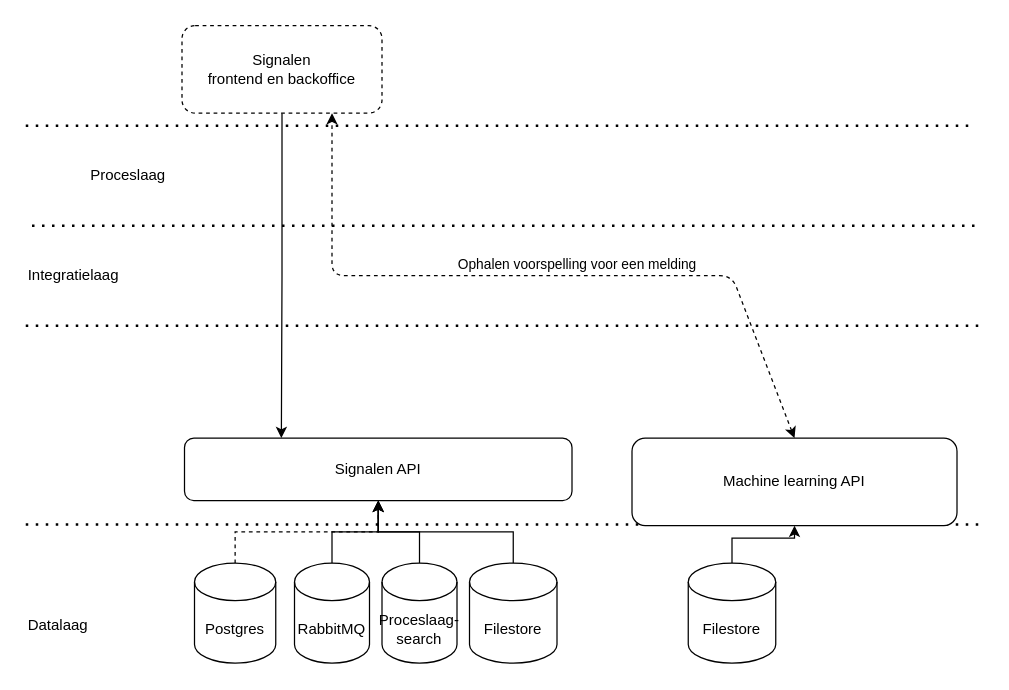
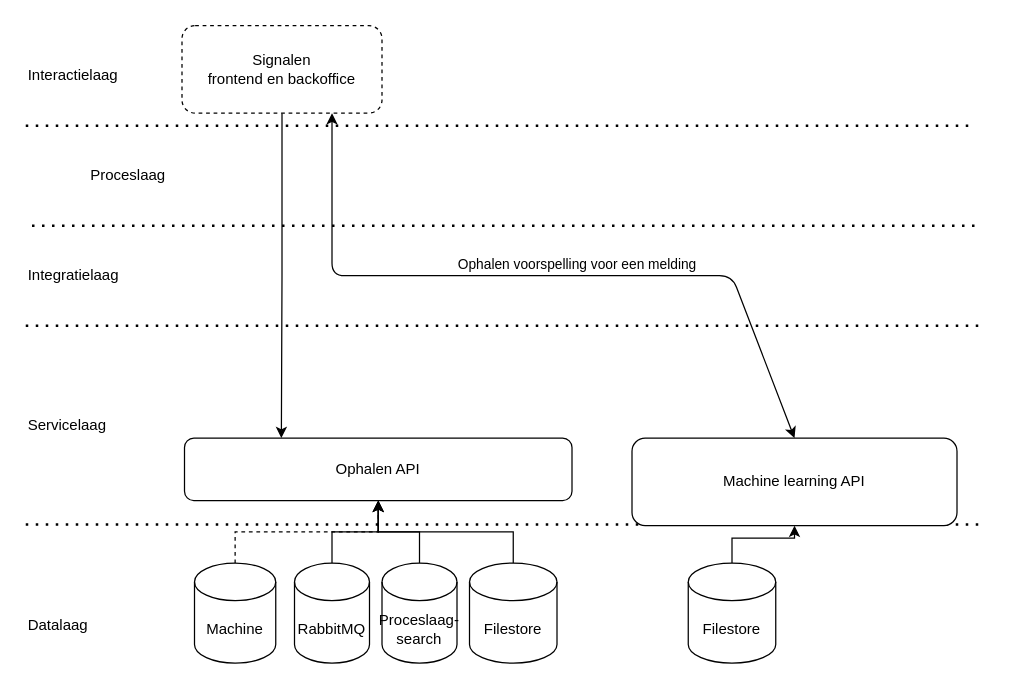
none -> (82, 76)
(539, 276) -> (539, 276)
none -> (76, 426)
(378, 469) -> (378, 469)
(235, 629) -> (235, 629)
